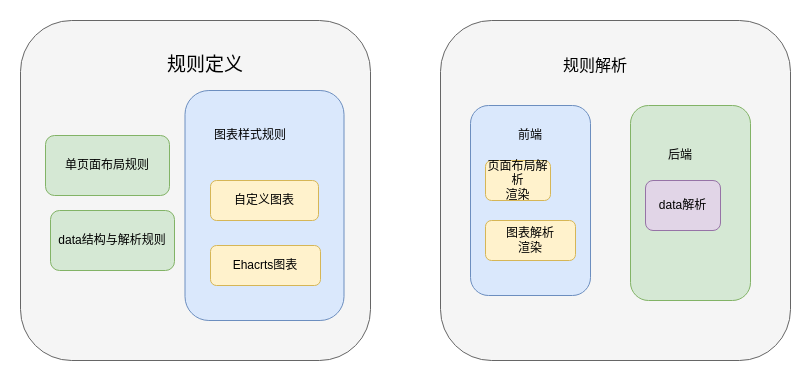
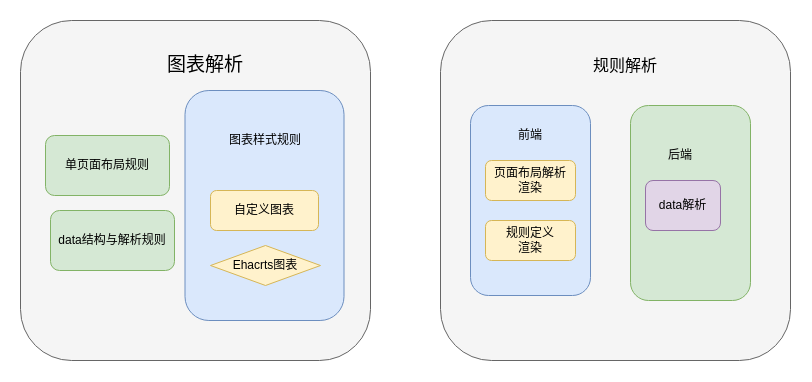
(206, 66) -> (206, 66)
(596, 66) -> (626, 66)
(251, 136) -> (266, 141)
(518, 181) -> (531, 181)
(265, 201) -> (265, 211)
(531, 241) -> (531, 241)
(266, 266) -> (266, 266)
